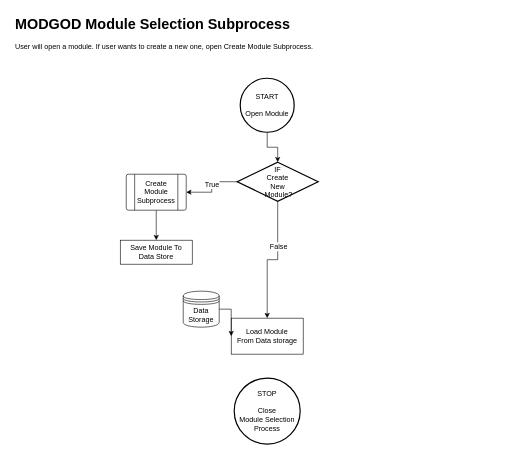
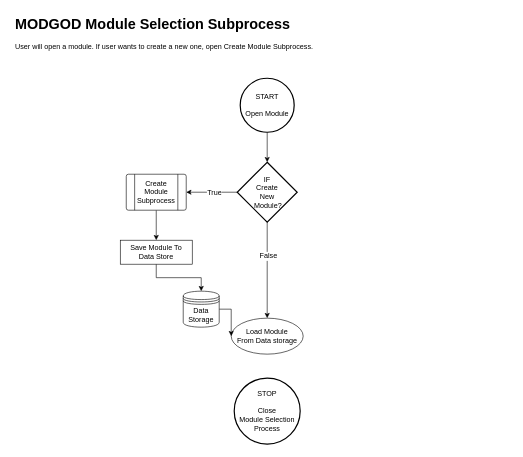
(278, 182) -> (267, 192)
none -> (201, 279)
(267, 336) -> (267, 336)
